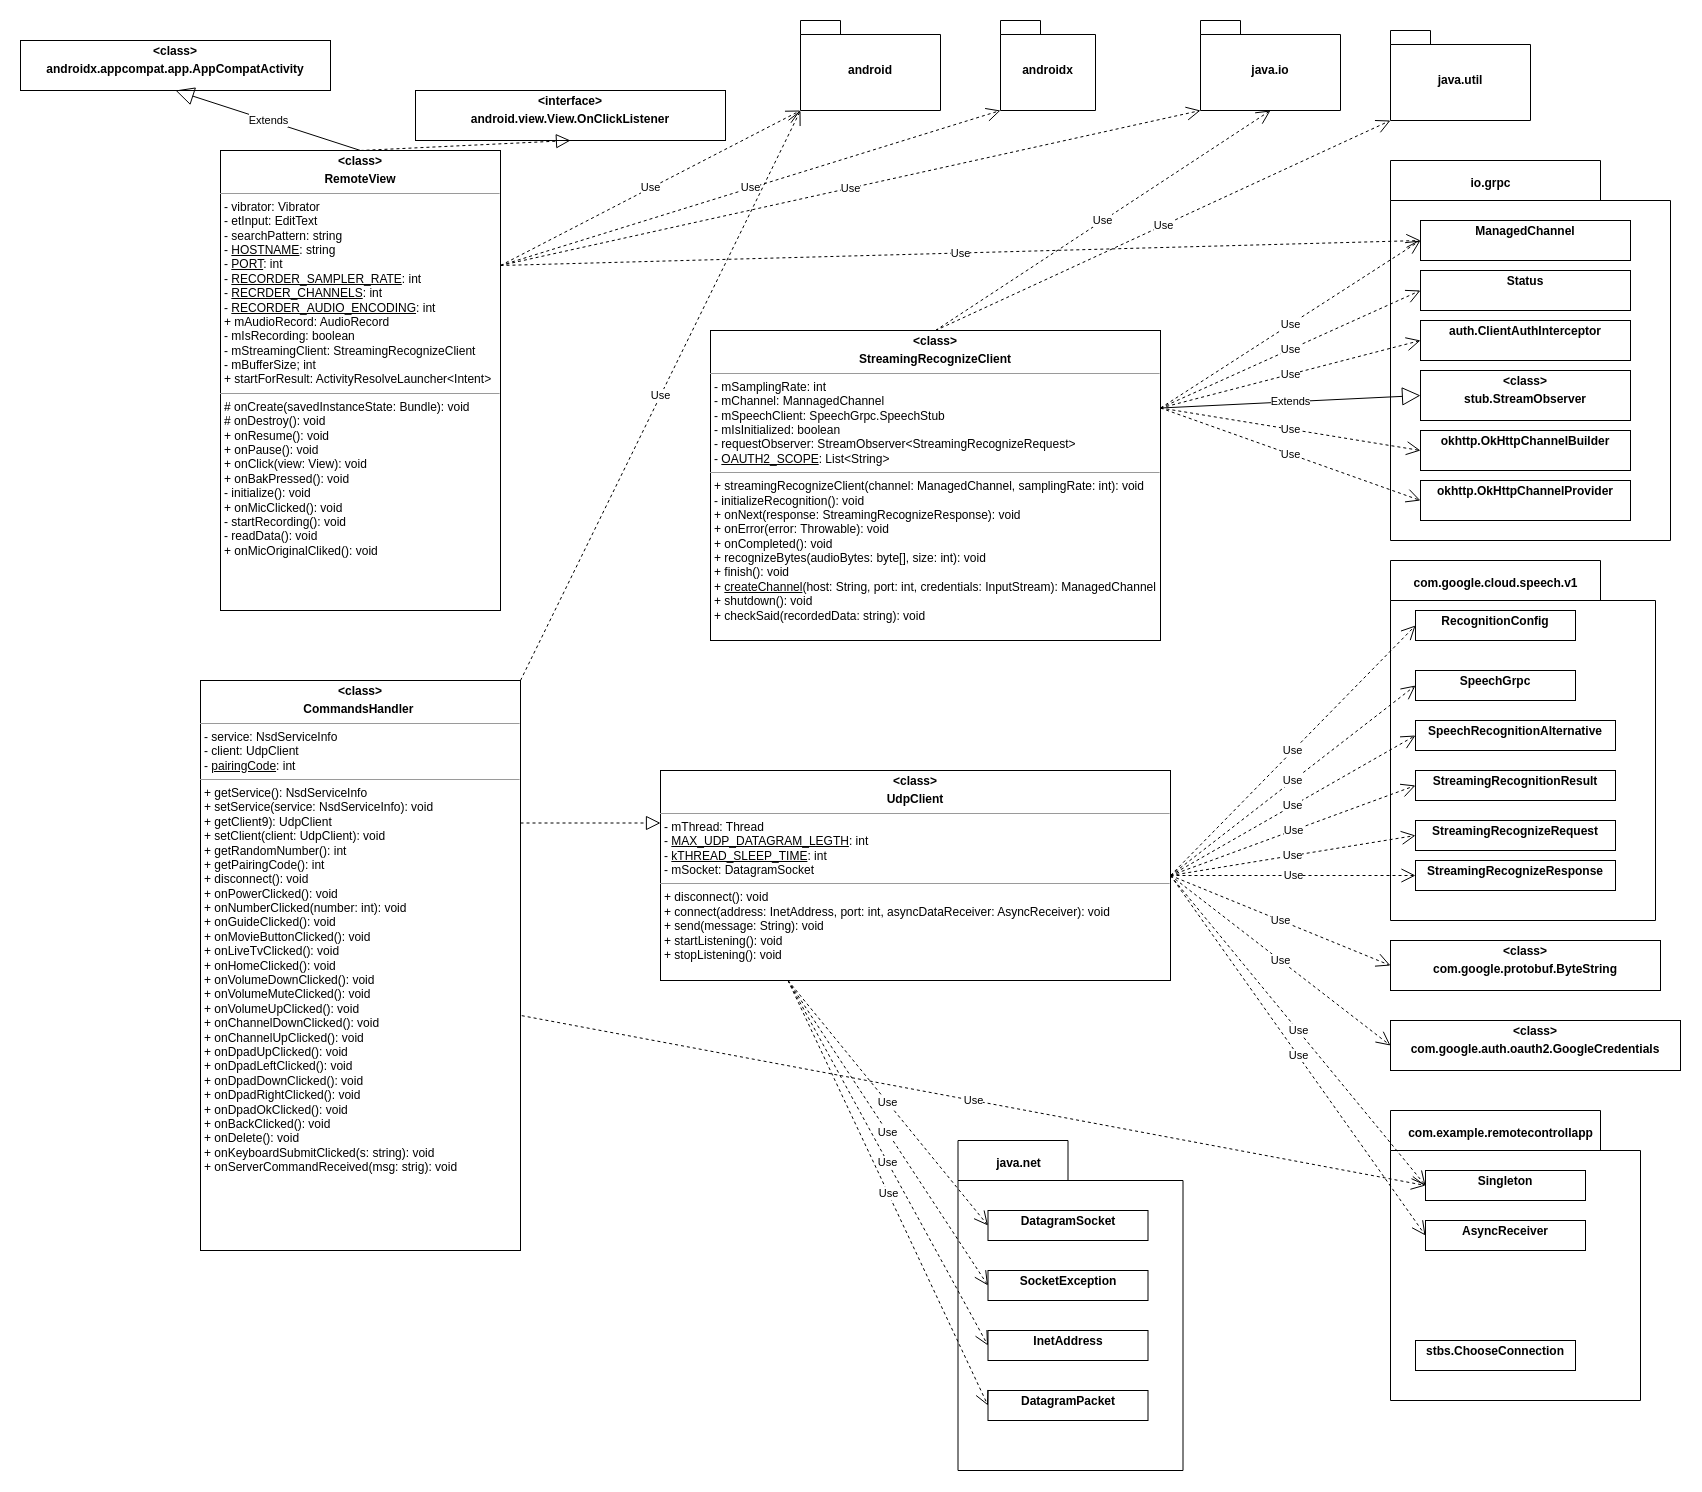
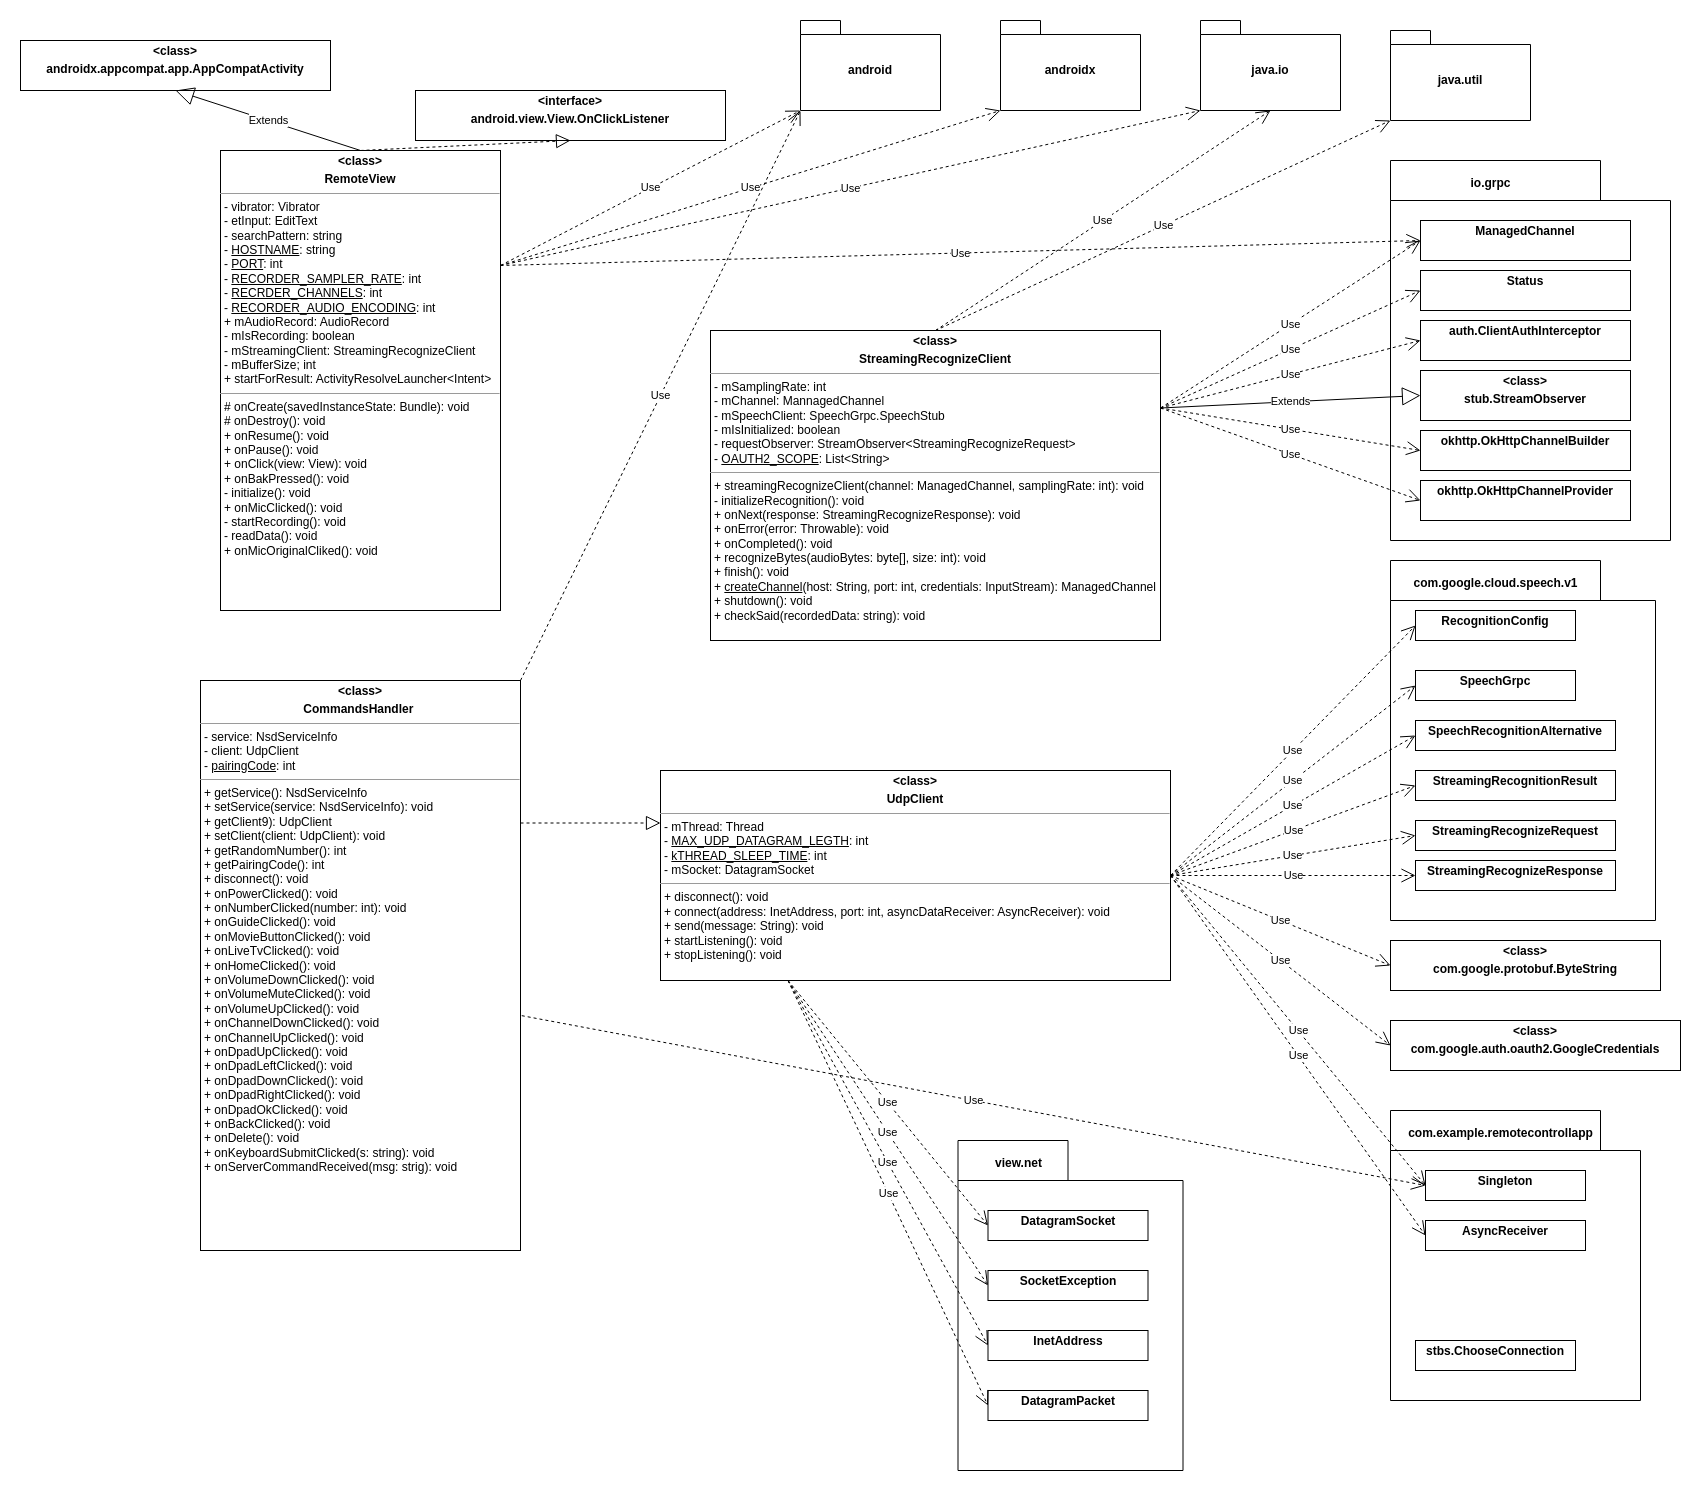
(1048, 66) -> (1071, 66)
(1019, 1164) -> (1019, 1164)
